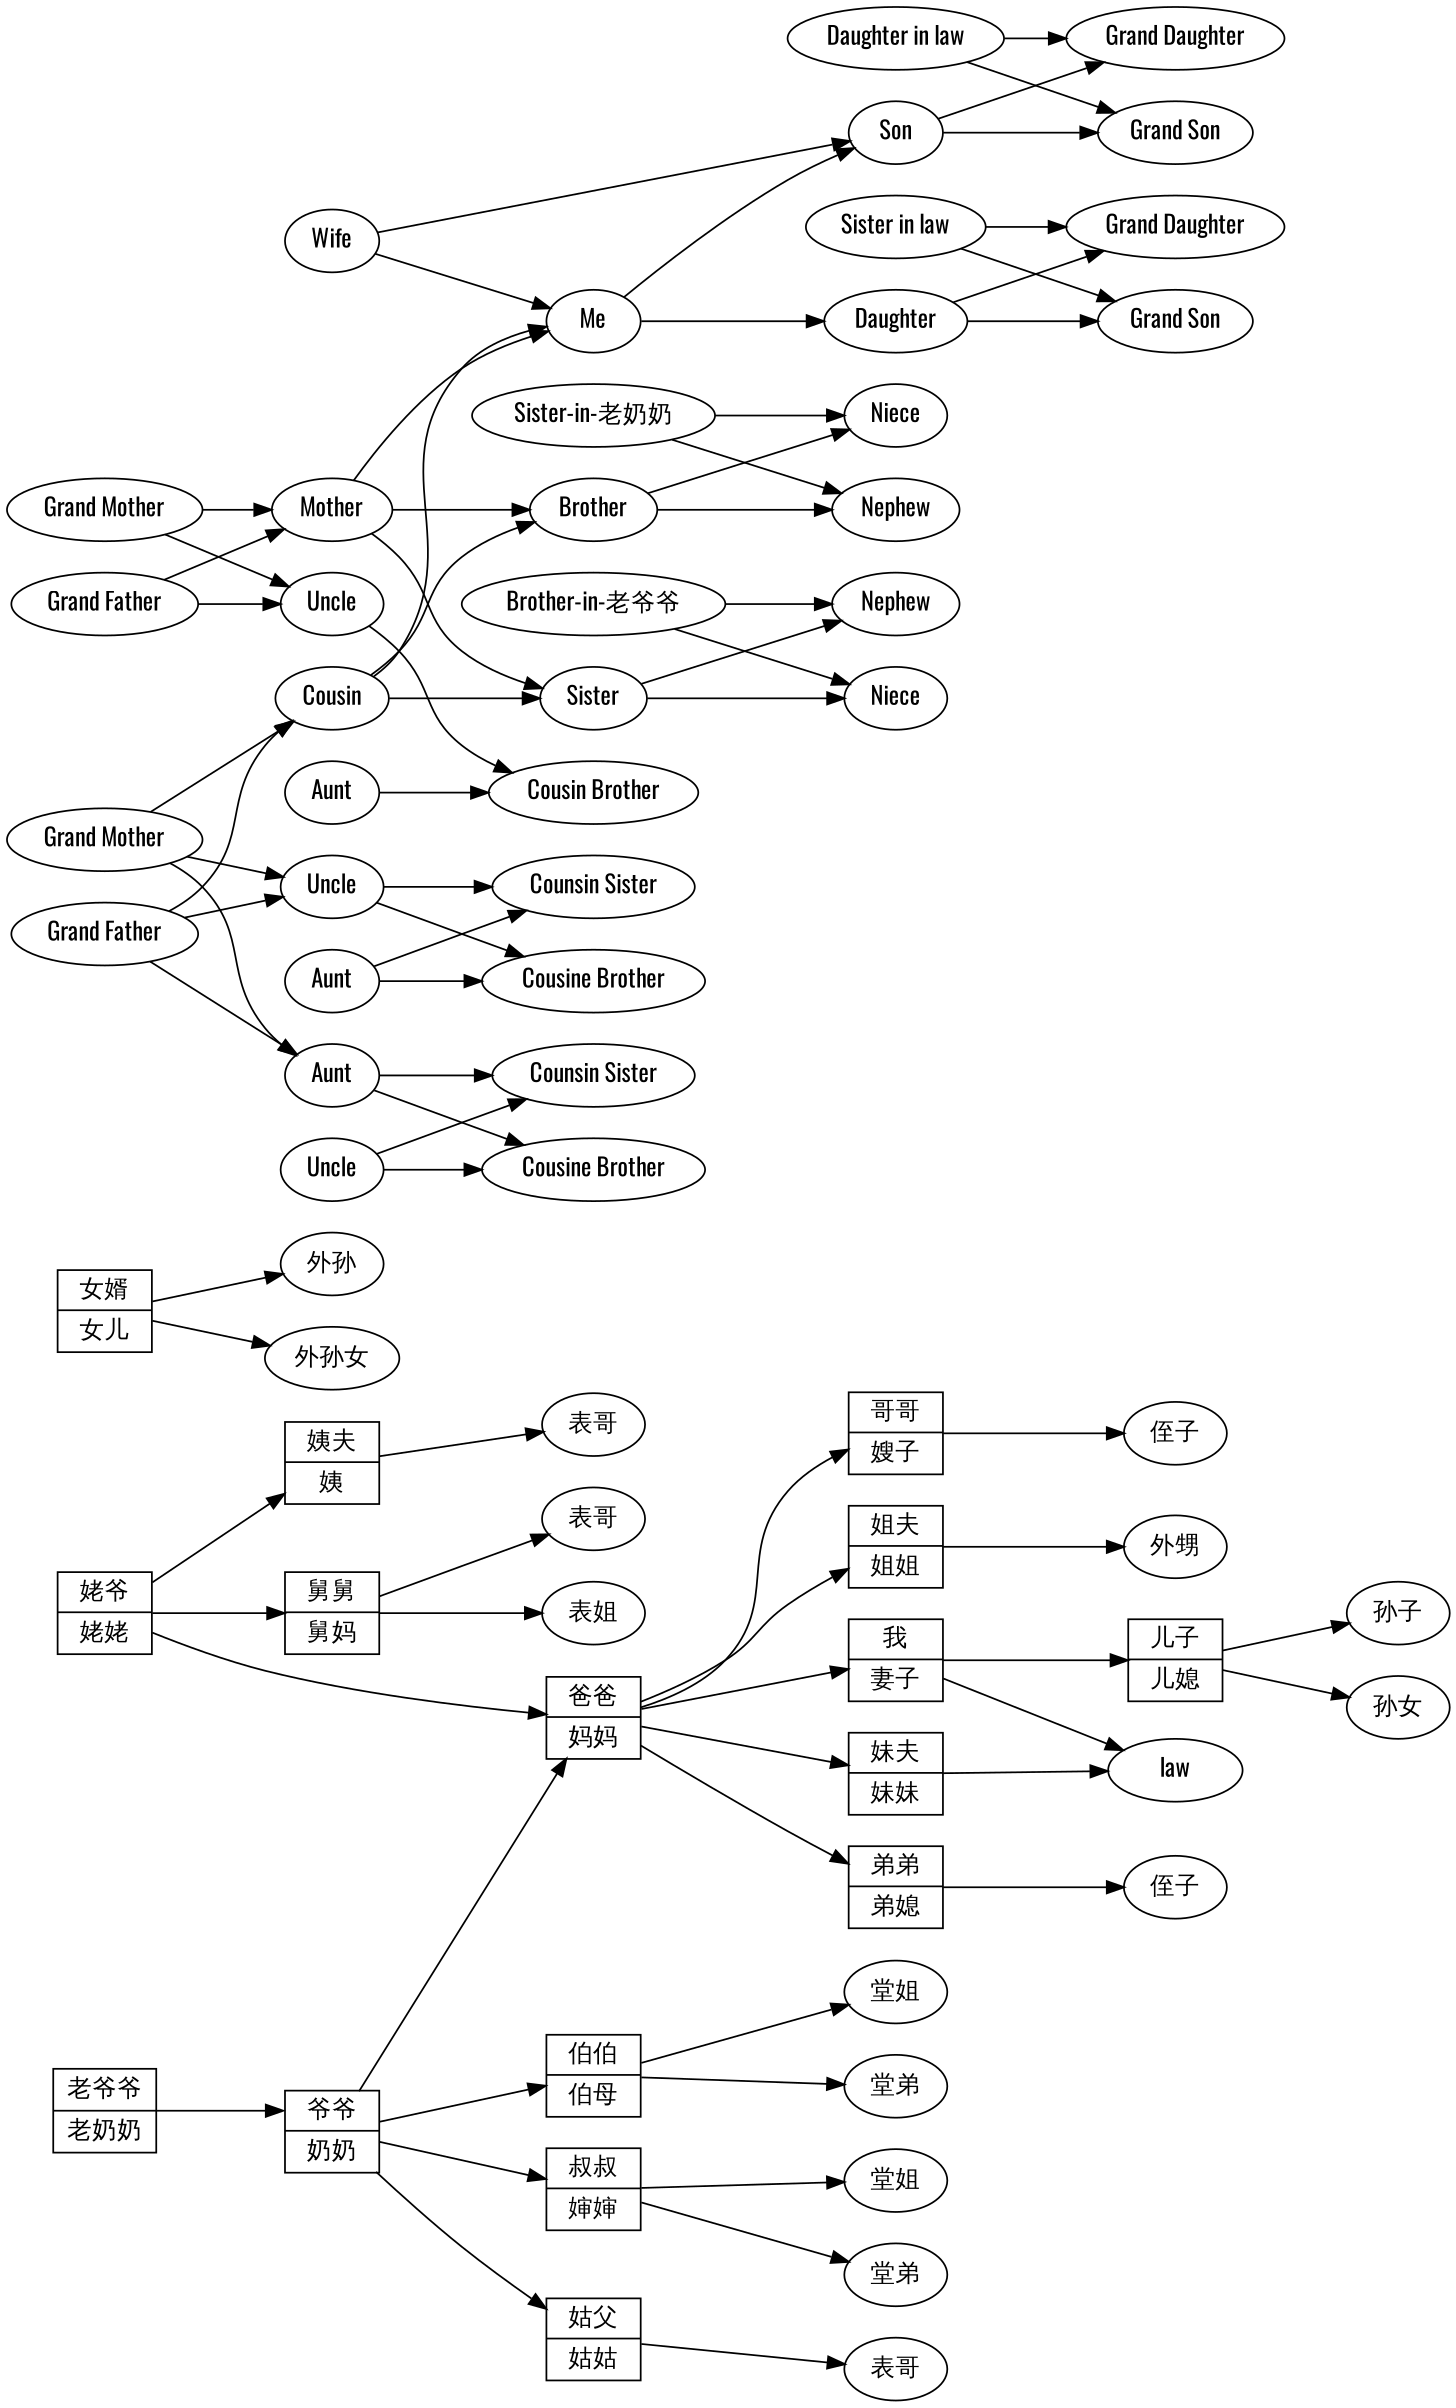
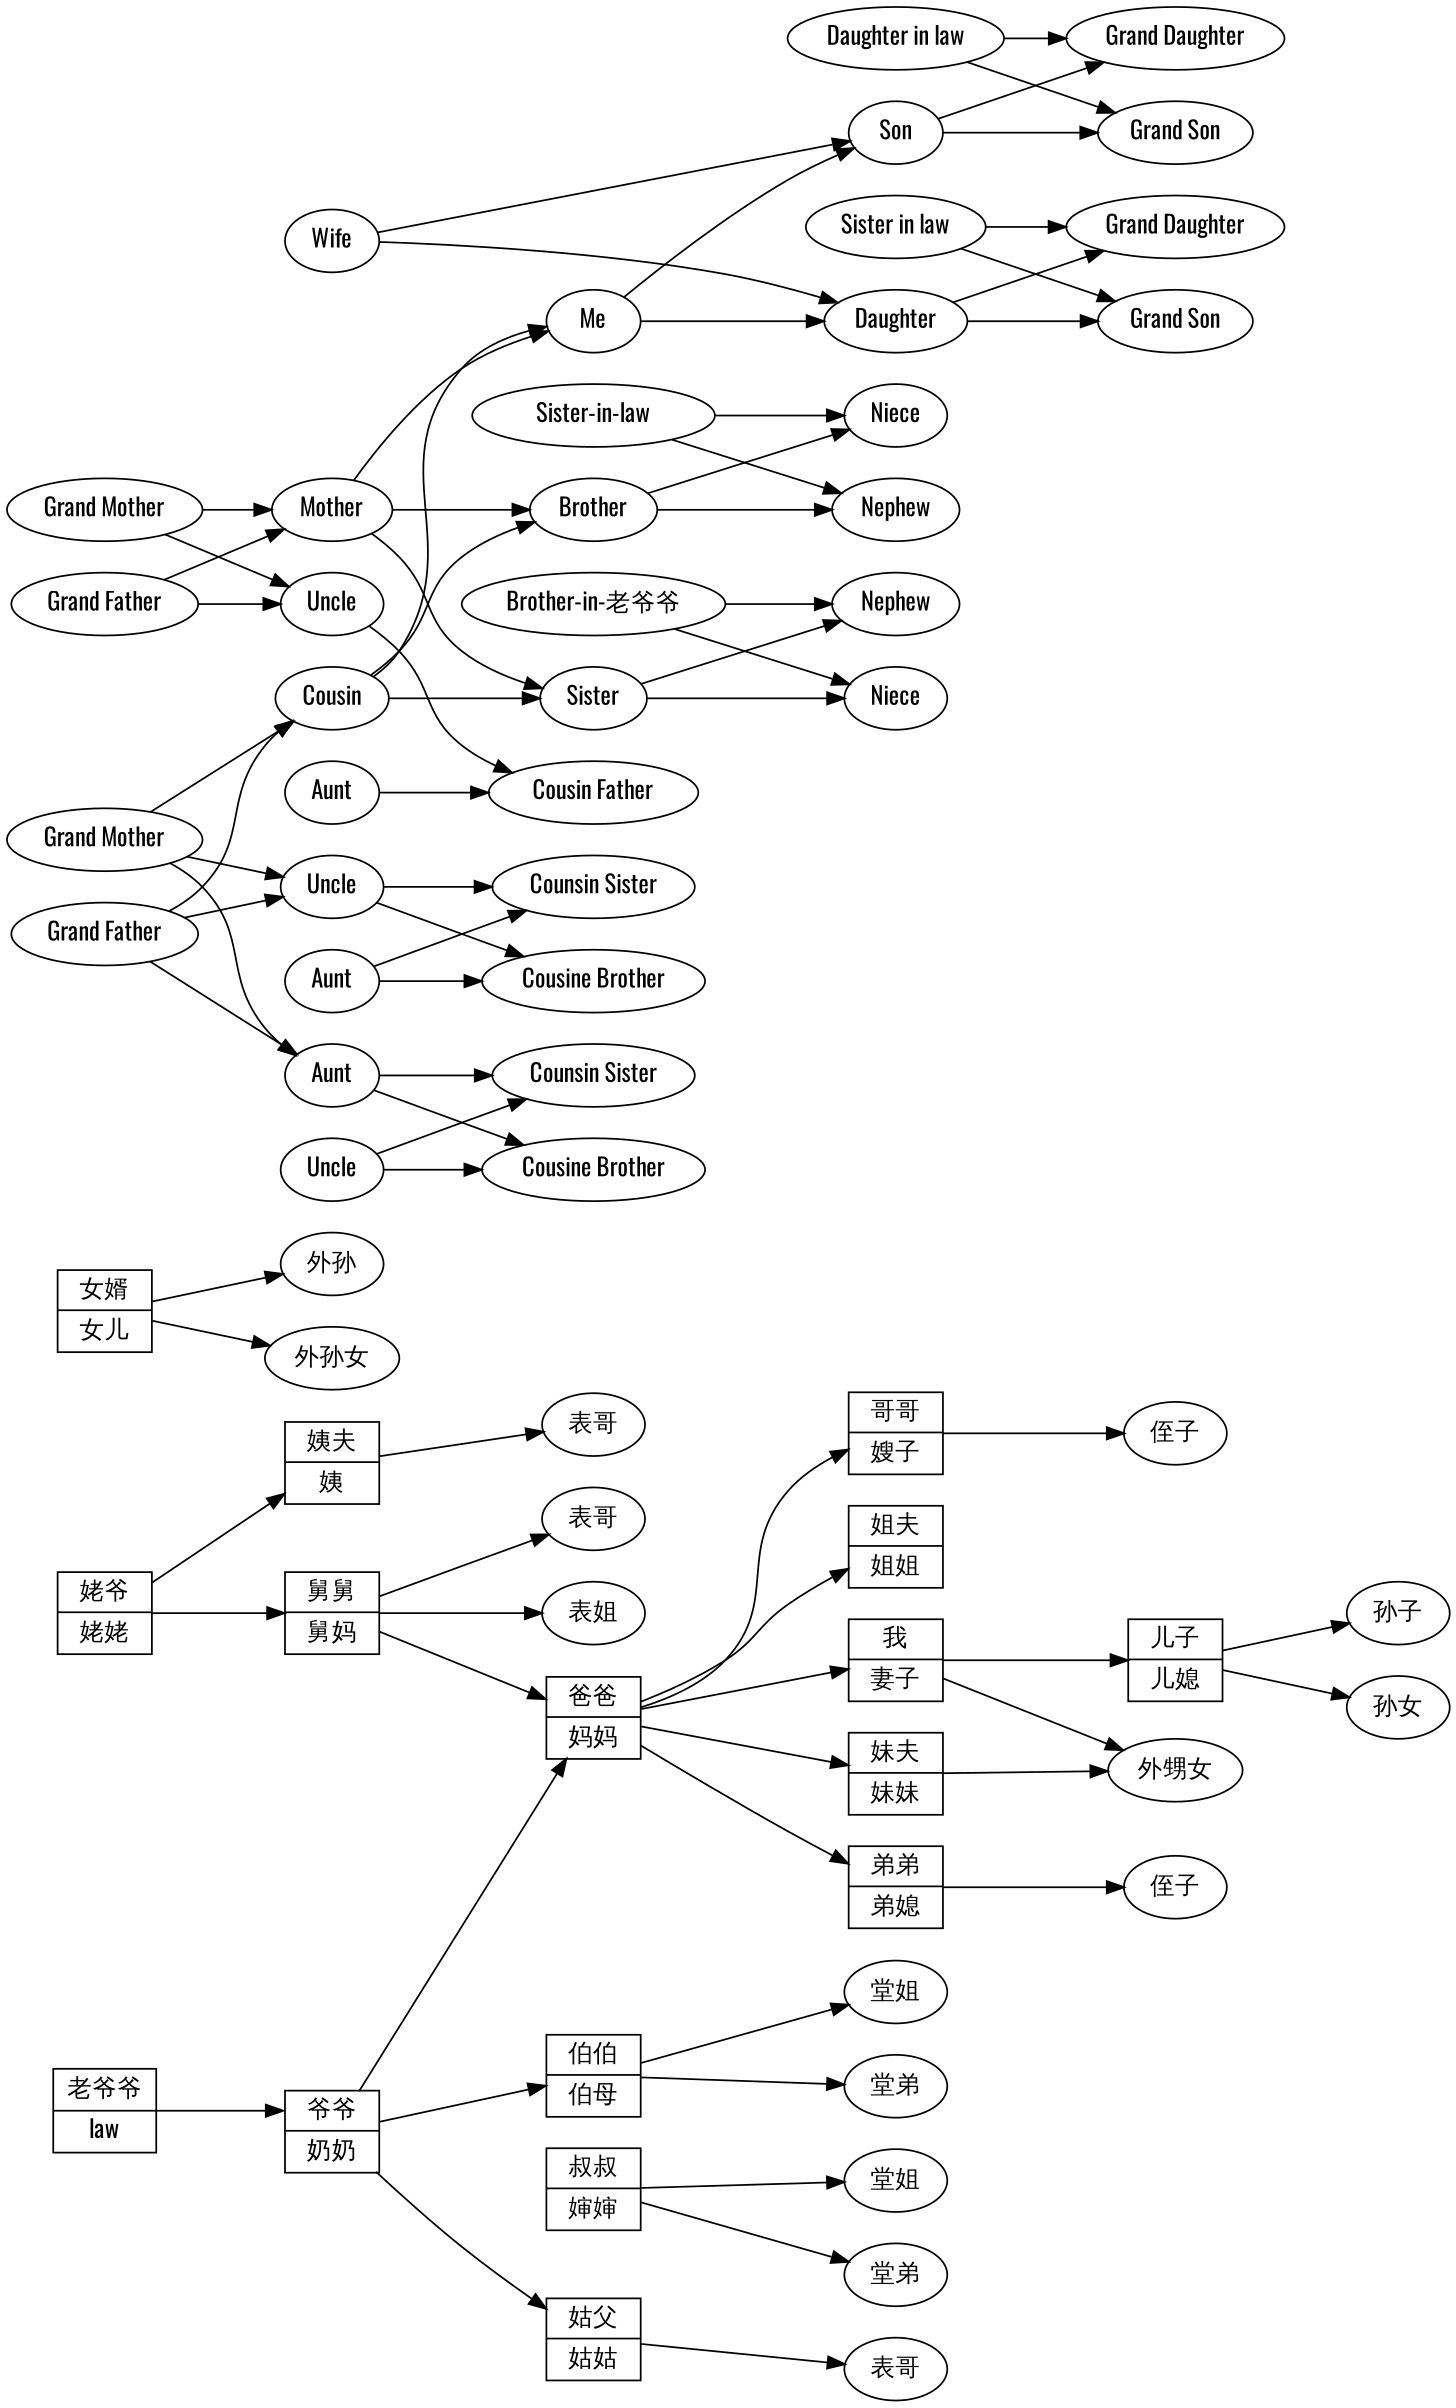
(454, 278) -> (601, 257)
(594, 416) -> (594, 416)
(594, 793) -> (594, 793)
(1175, 1547) -> none
(337, 1686) -> (454, 1662)
(1175, 1770) -> (1175, 1770)
(105, 2131) -> (105, 2131)
(454, 2158) -> none
